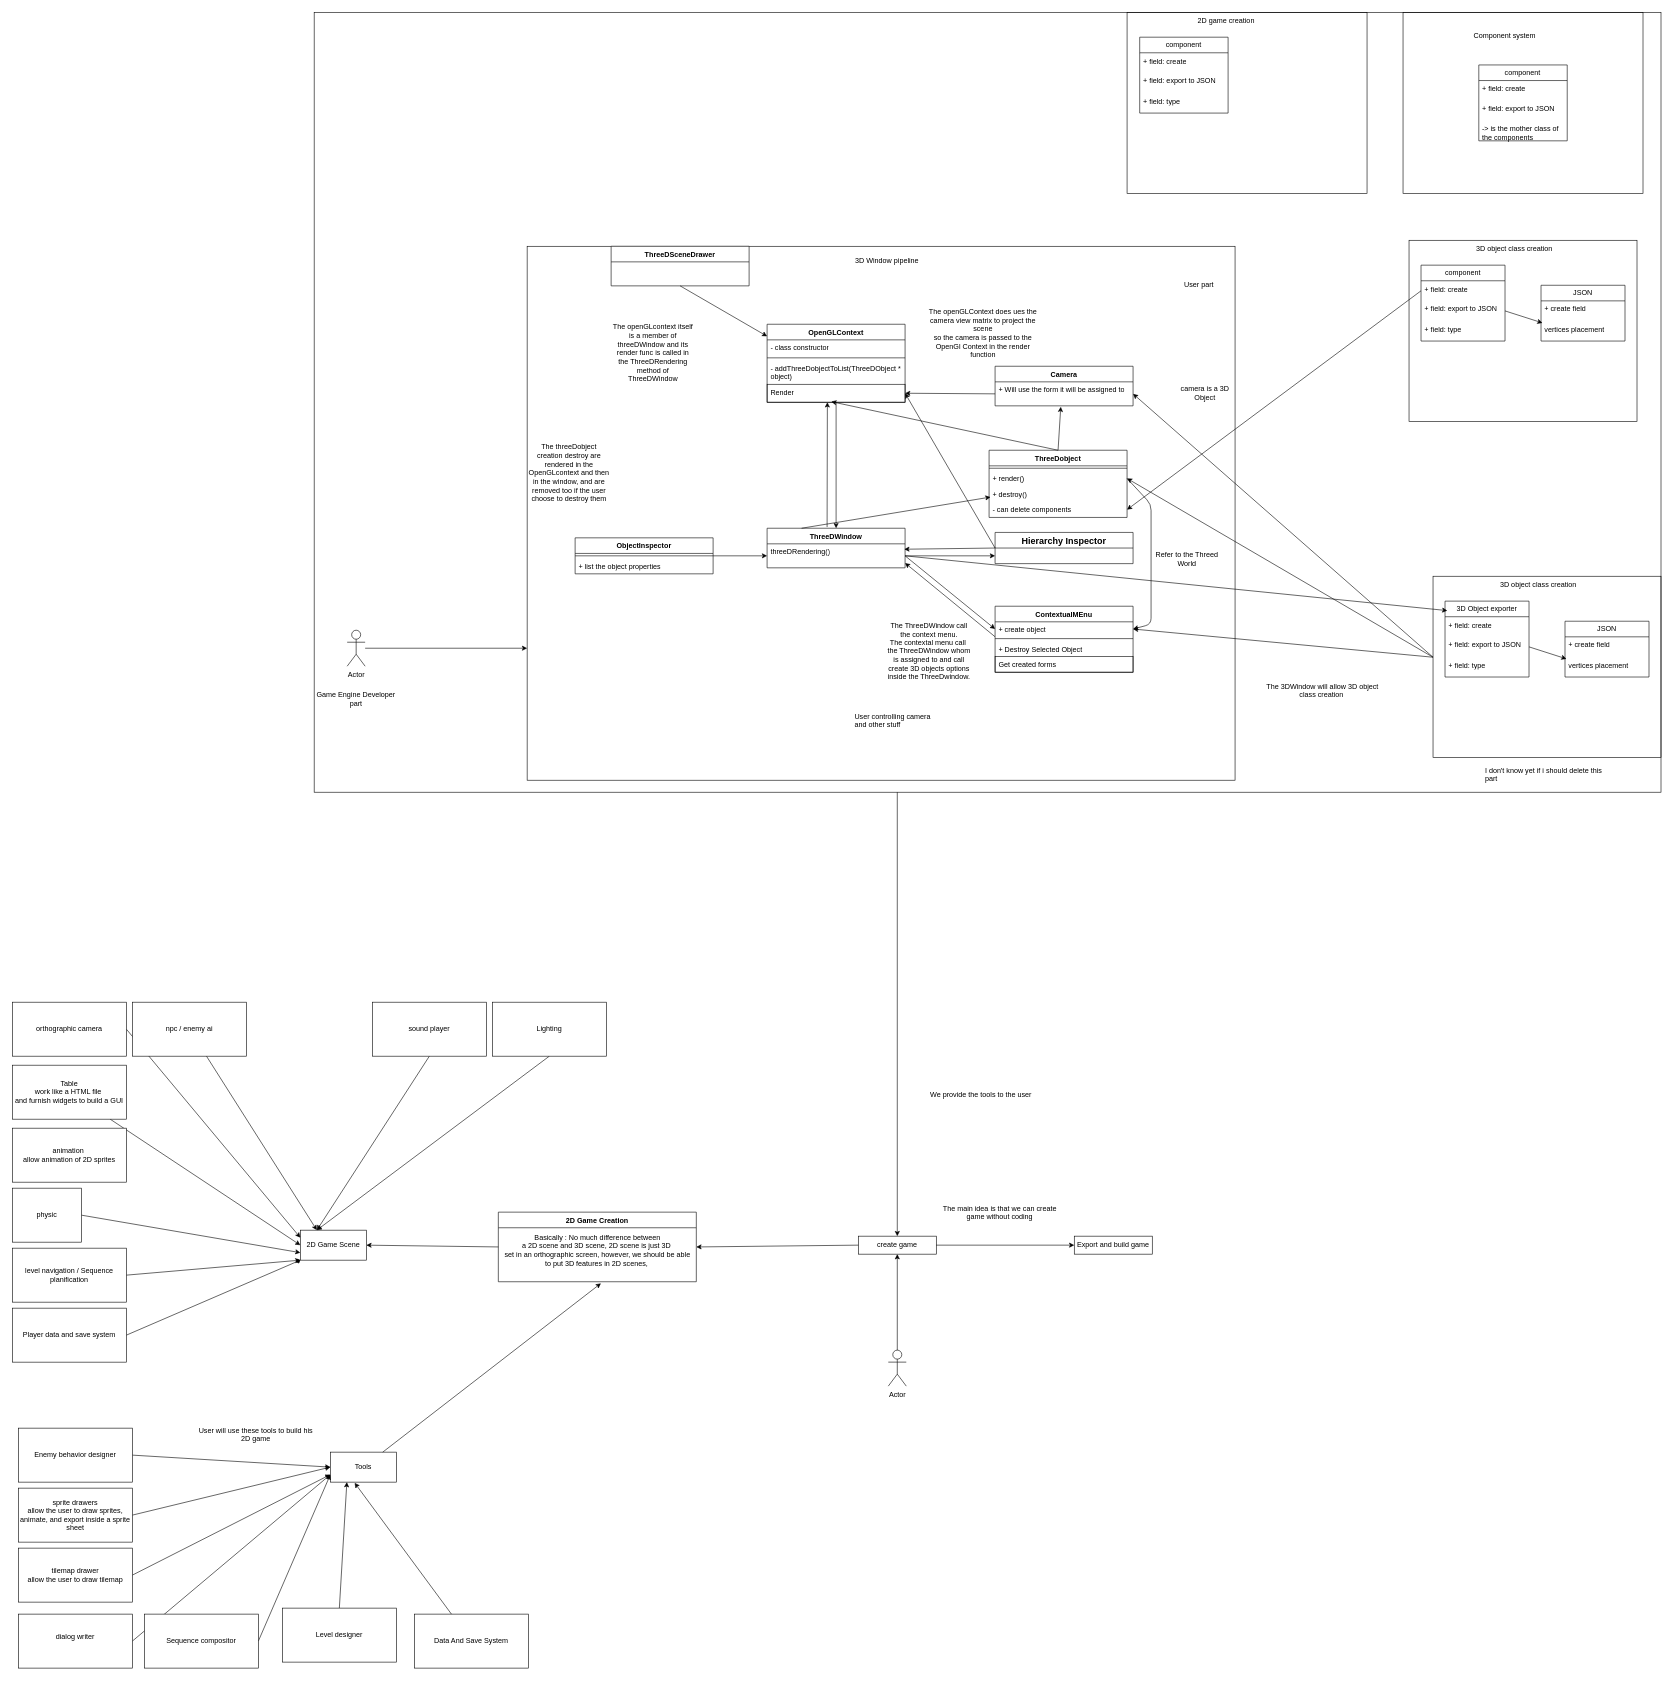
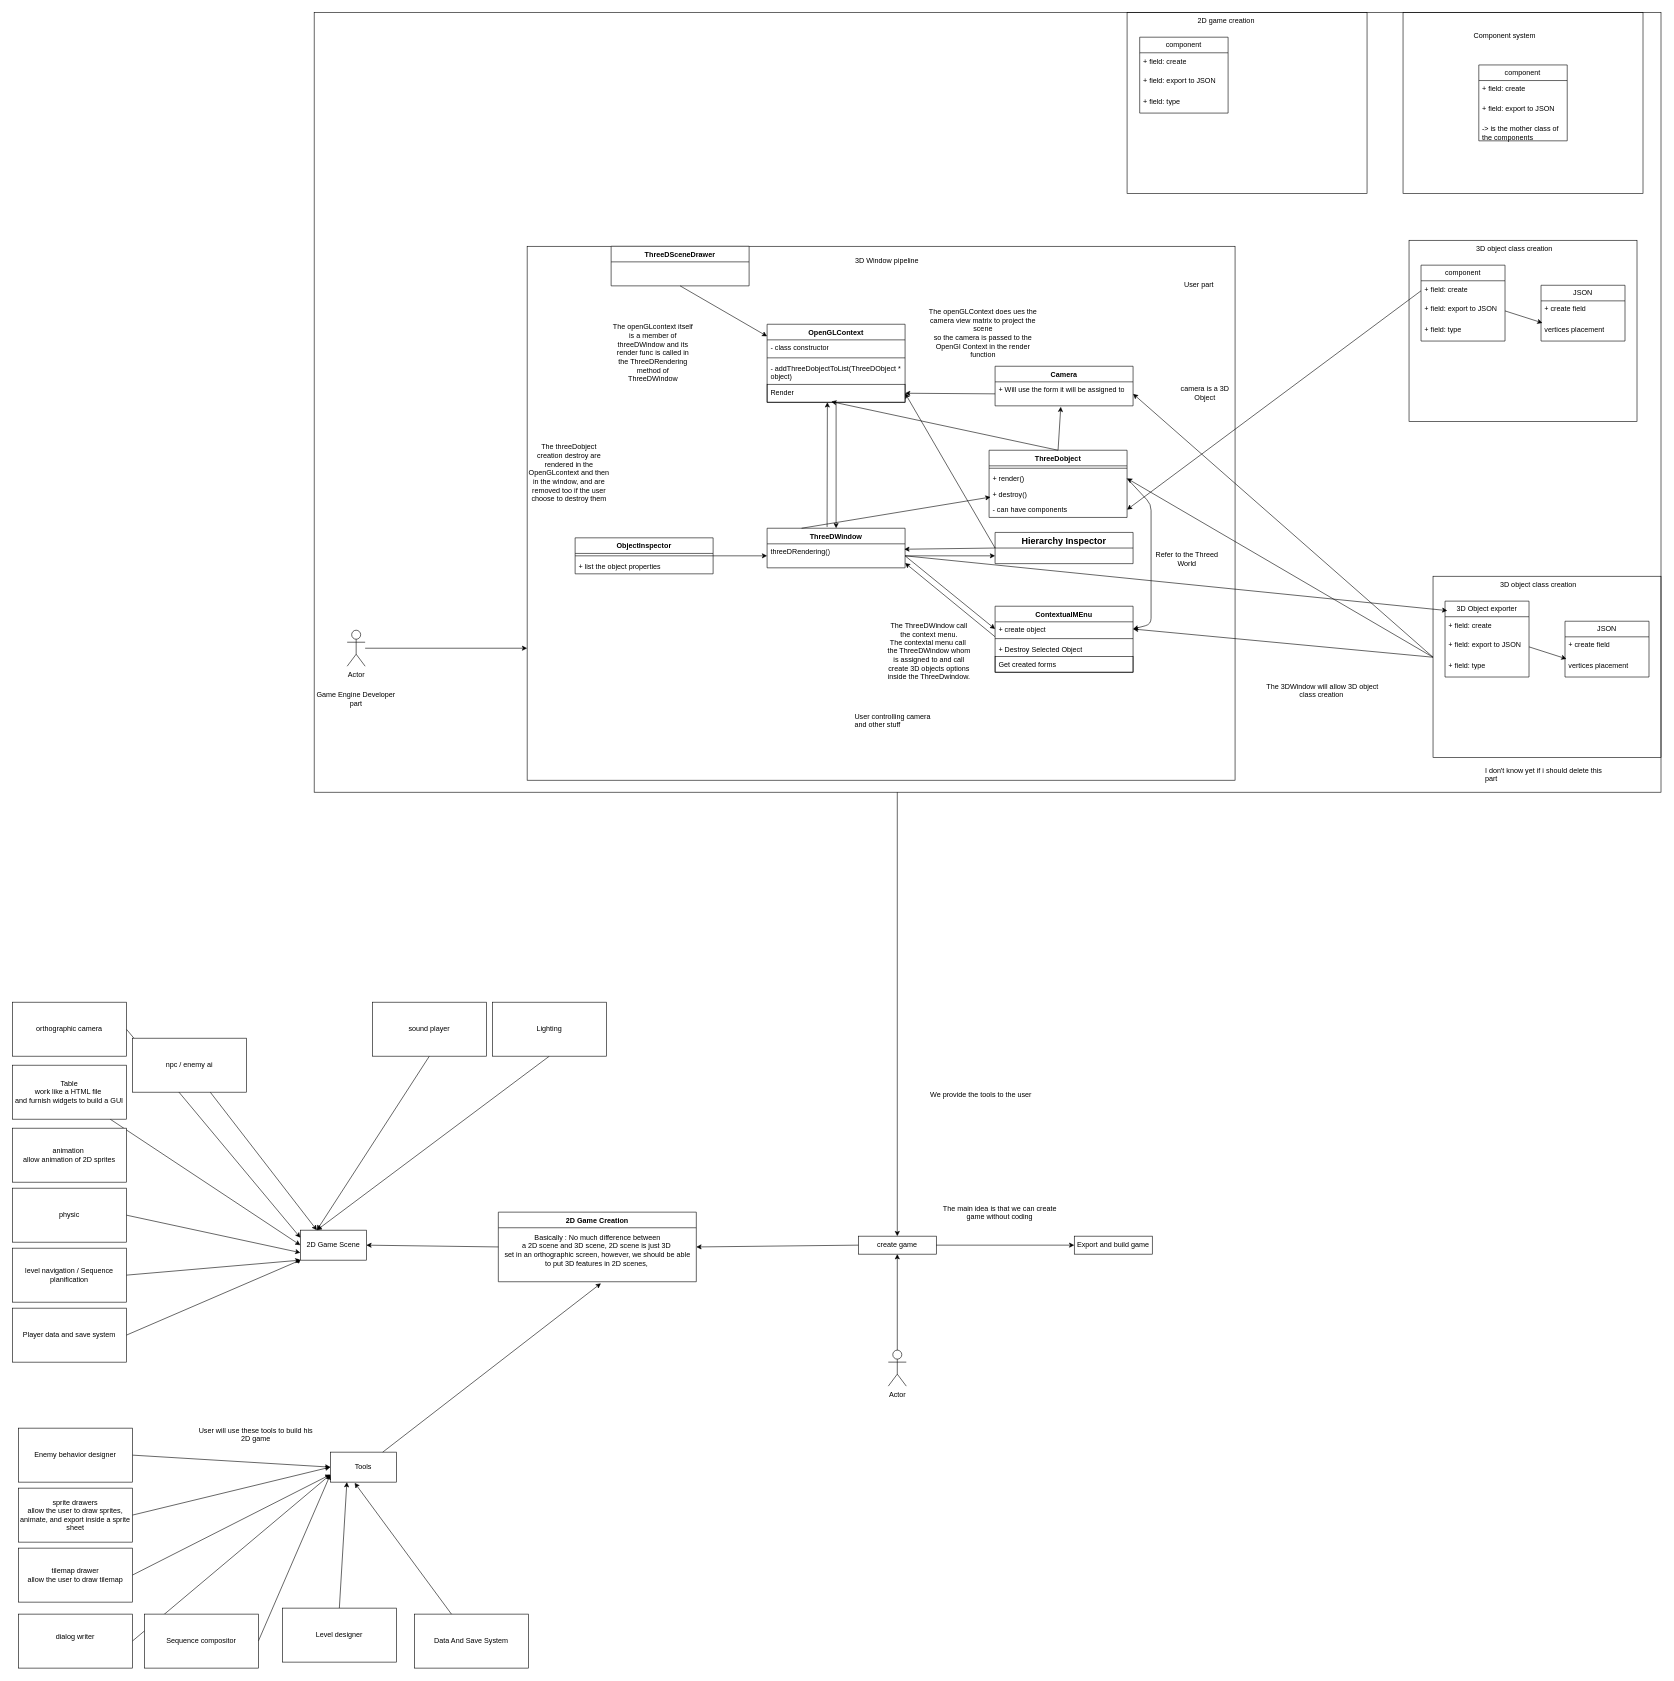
(1035, 510) -> (1032, 510)
(189, 1029) -> (189, 1065)
(47, 1215) -> (69, 1215)
